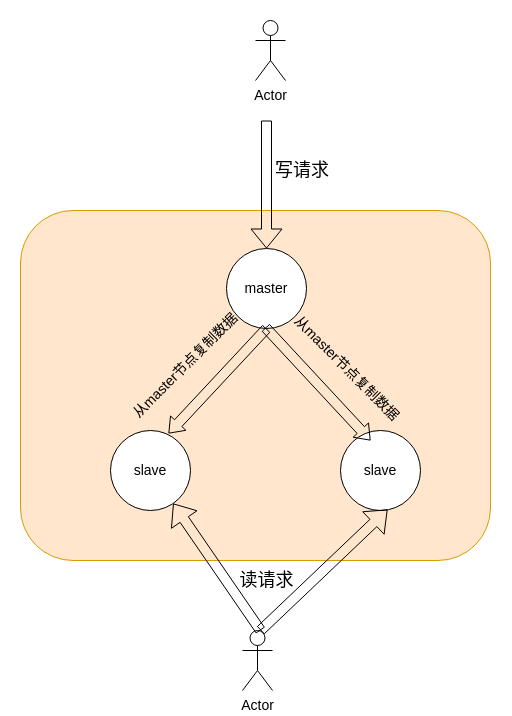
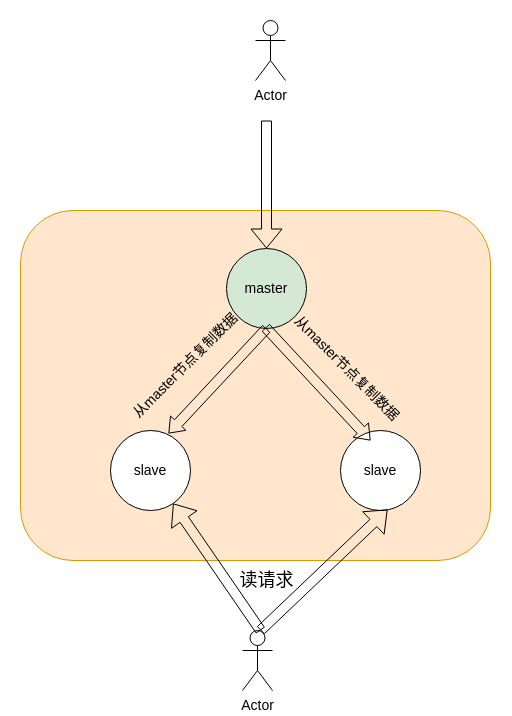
(303, 171) -> none
(267, 289) -> (267, 289)
